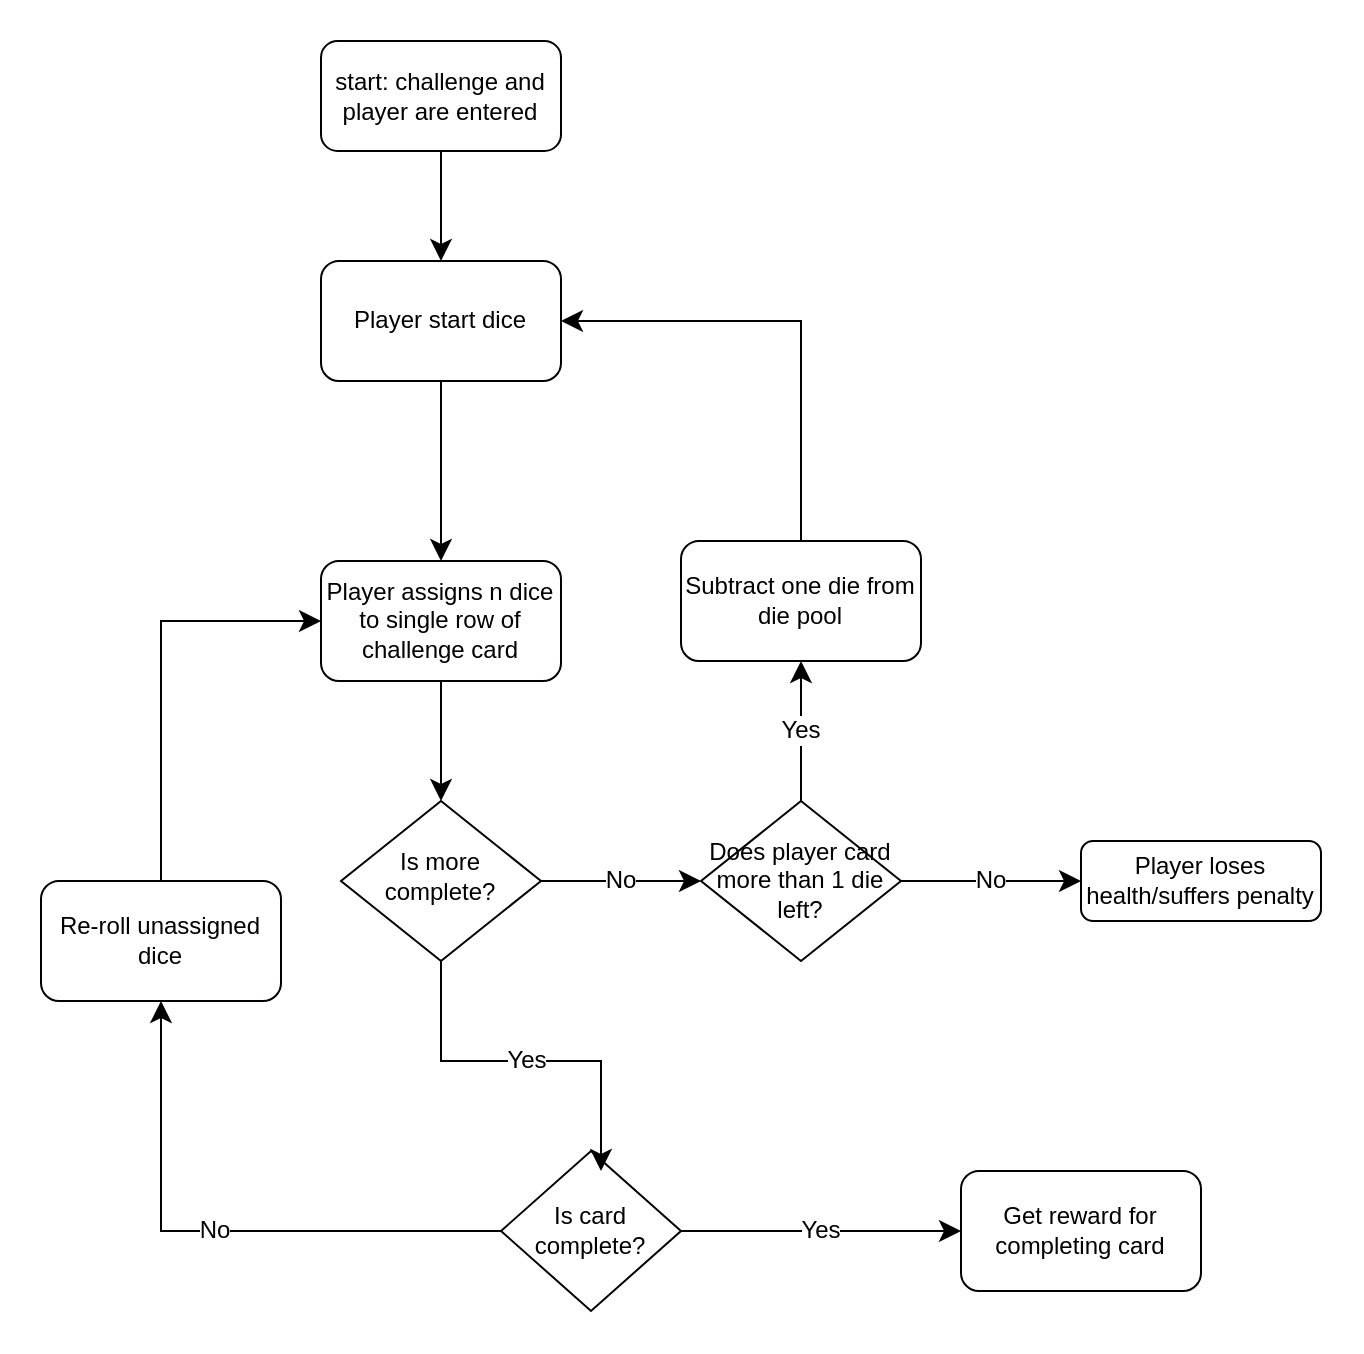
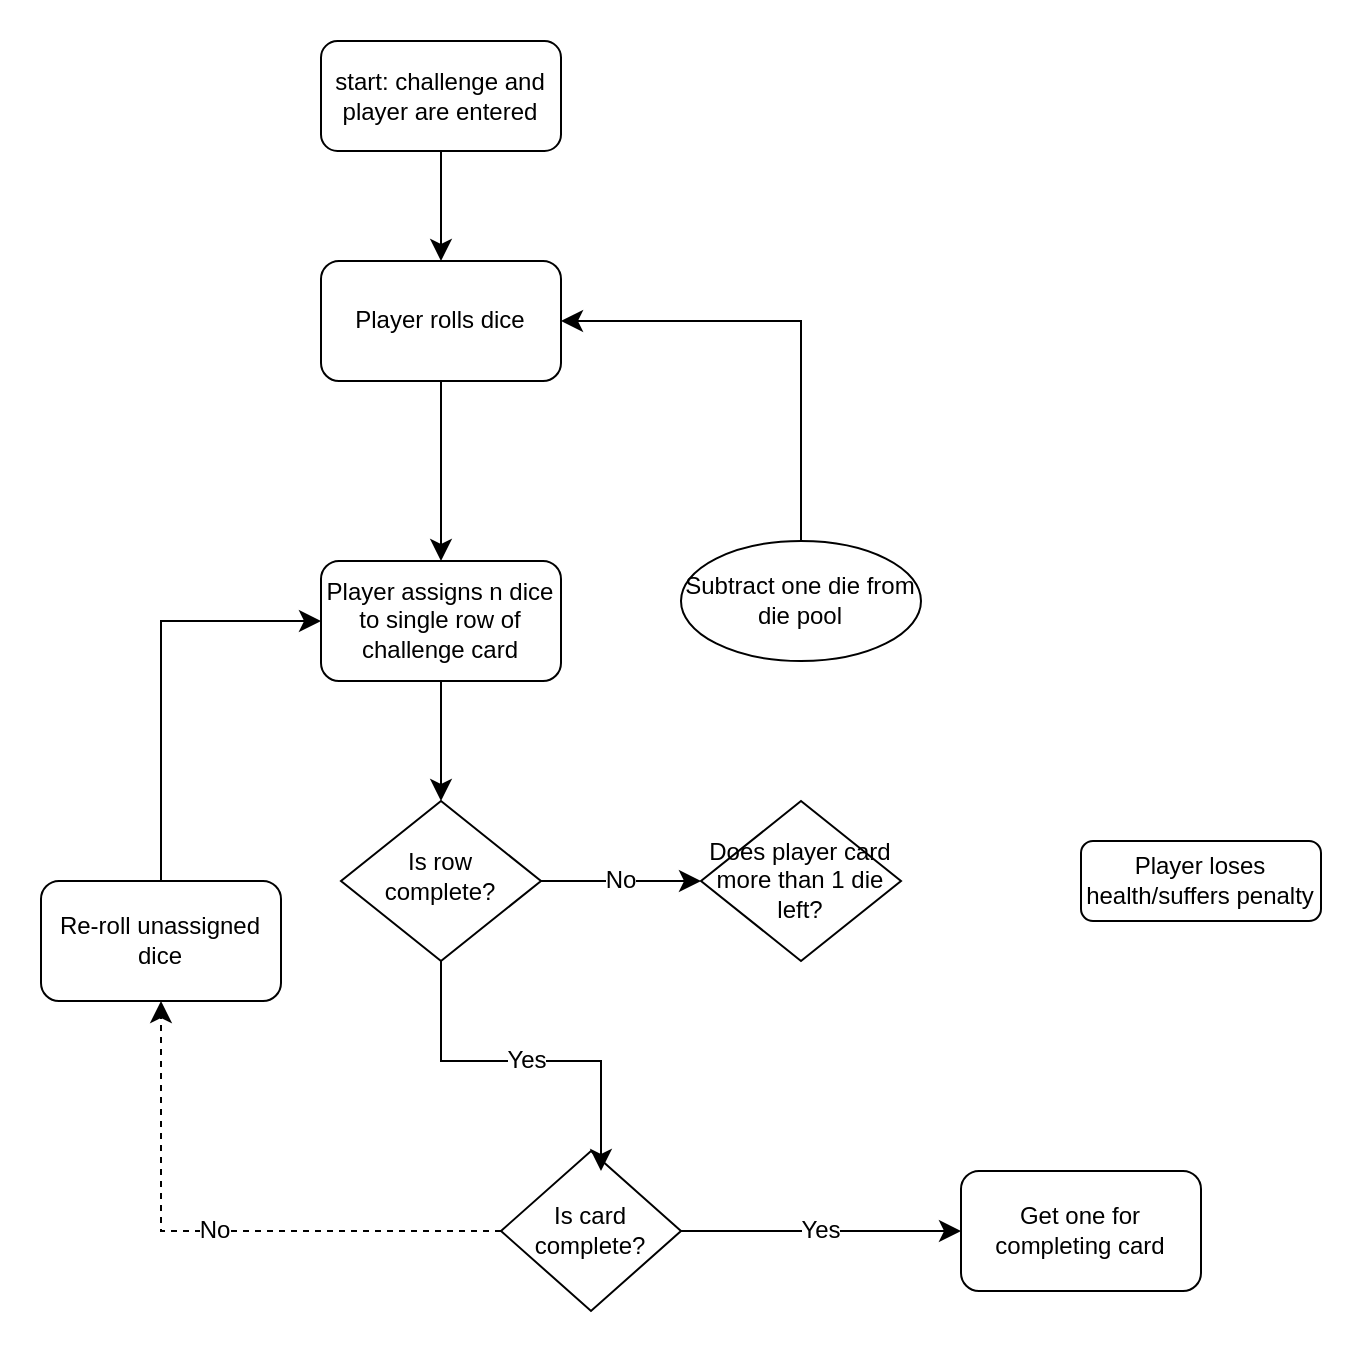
(441, 321) -> (441, 321)
(801, 601) -> (801, 601)
(801, 738) -> none
(441, 877) -> (441, 877)
(984, 881) -> none
(362, 1231) -> (362, 1231)
(1081, 1231) -> (1081, 1231)
